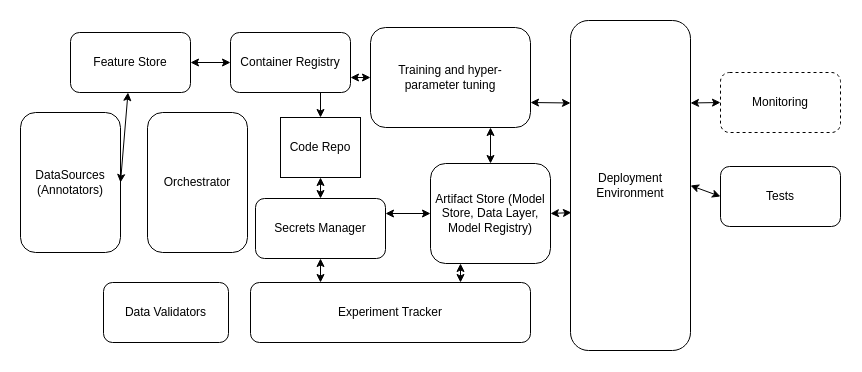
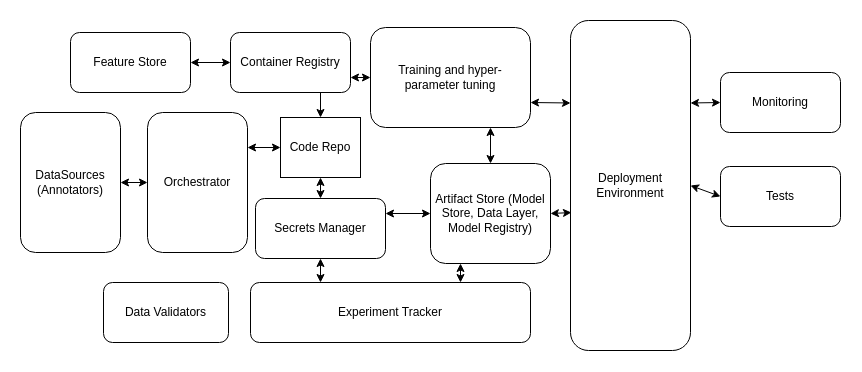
(781, 103) -> (781, 103)
(124, 138) -> (134, 183)
none -> (264, 148)
